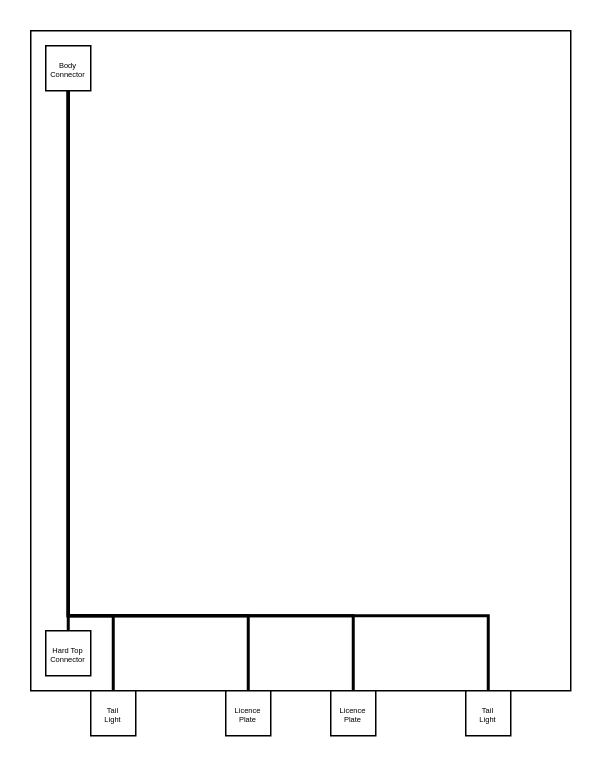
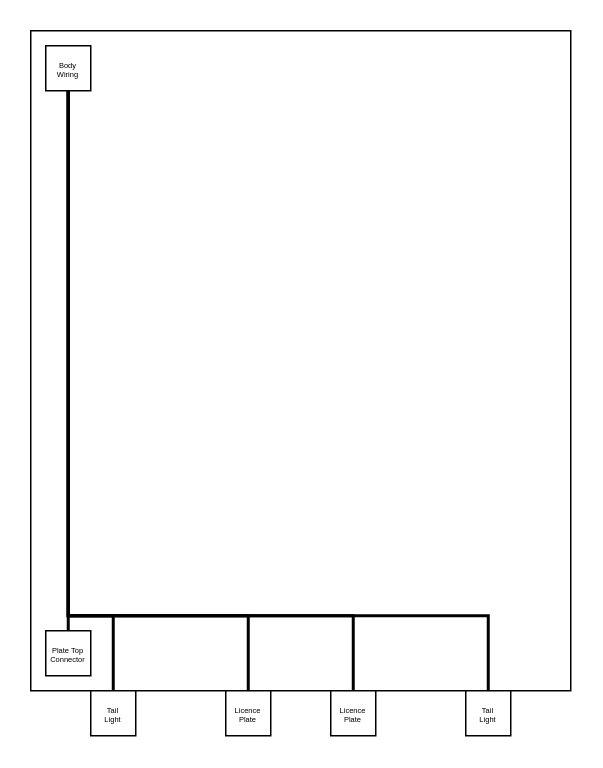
(68, 68) -> (68, 68)
(68, 653) -> (68, 653)
